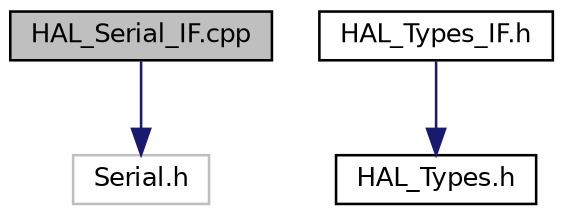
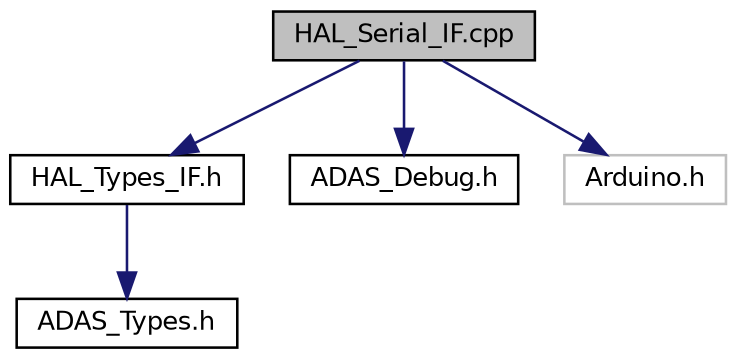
none -> (277, 102)
(141, 180) -> (645, 180)
none -> (404, 180)
(436, 180) -> (127, 323)
